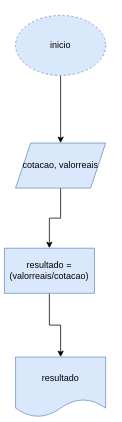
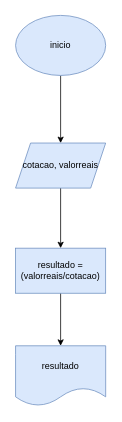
(60, 45) -> (60, 45)
(49, 270) -> (60, 270)
(60, 387) -> (60, 375)
